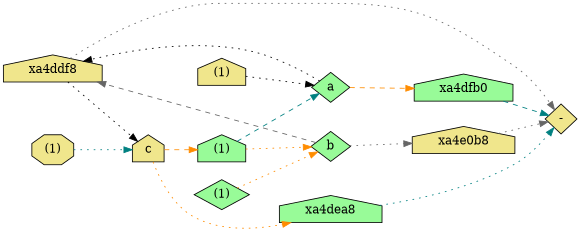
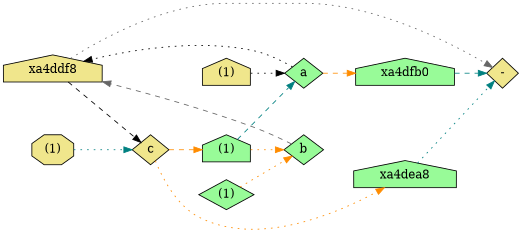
(99, 109) -> (101, 110)
(464, 141) -> none
(148, 150) -> (151, 150)
